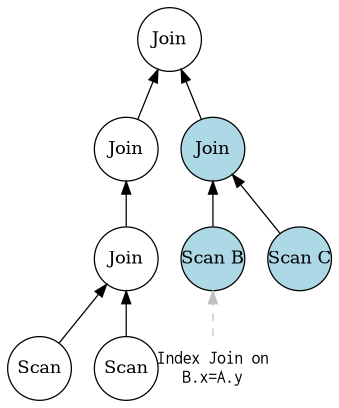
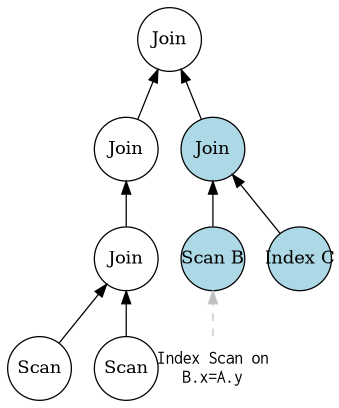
(300, 259) -> (300, 259)
(213, 368) -> (213, 368)
